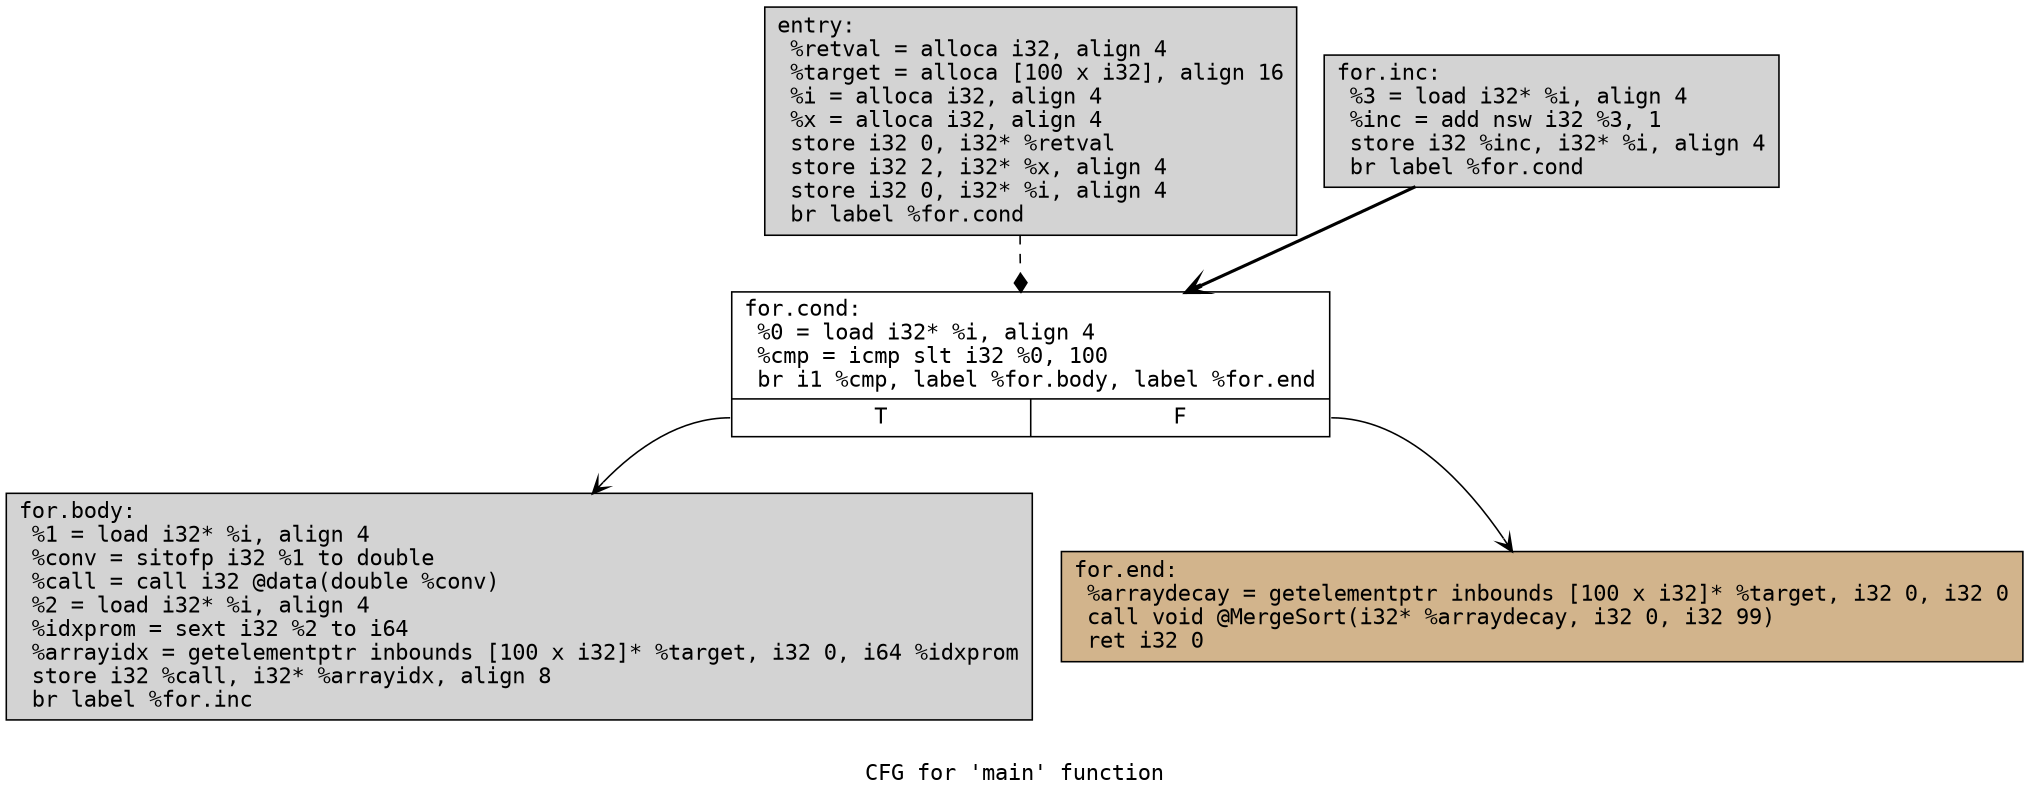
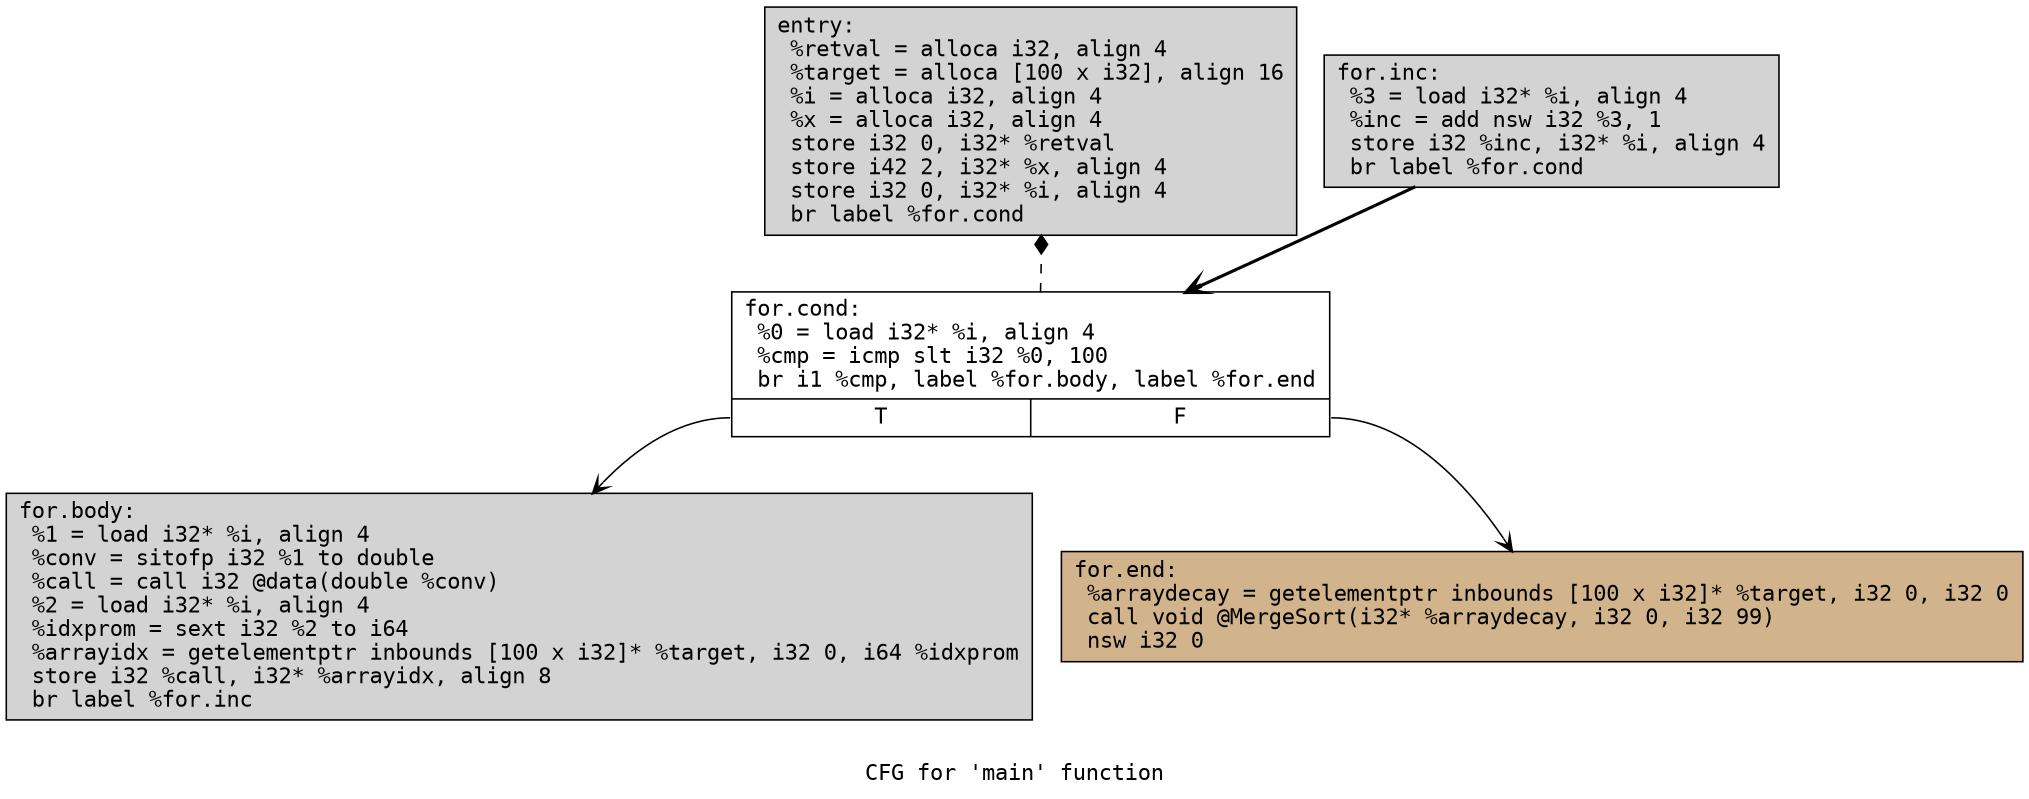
(972, 168) -> (972, 168)
(1020, 254) -> (1041, 273)
(1139, 641) -> (1139, 641)
